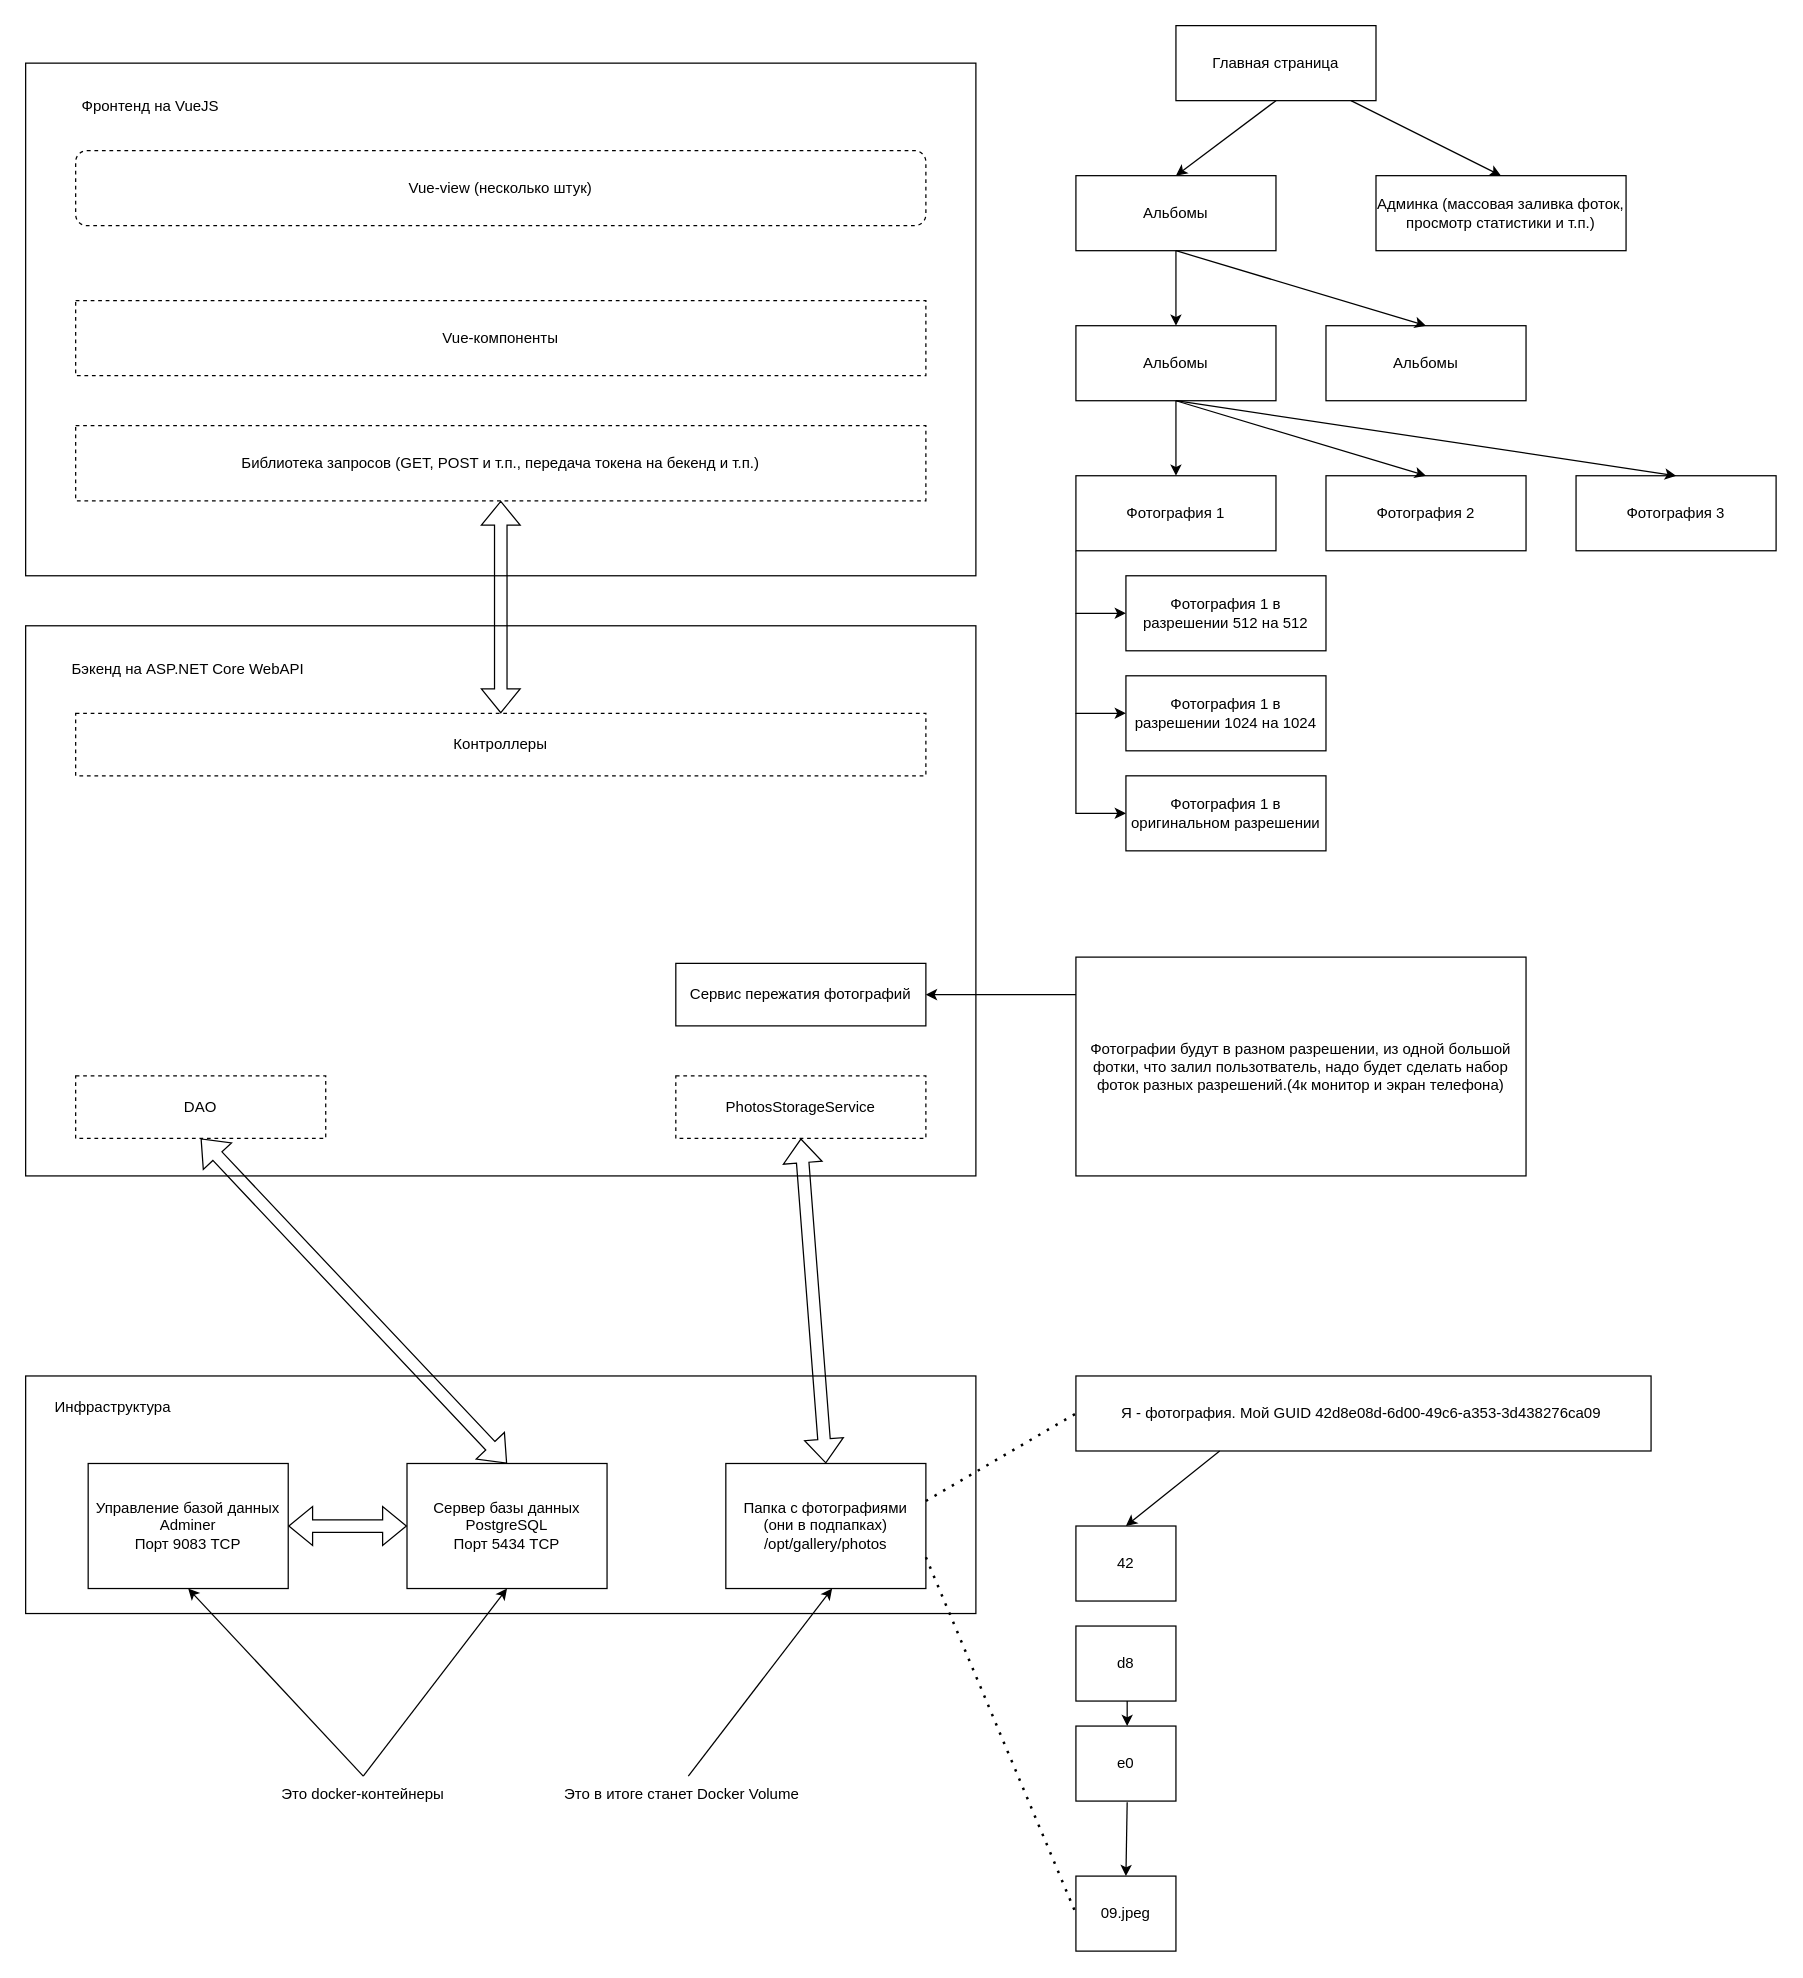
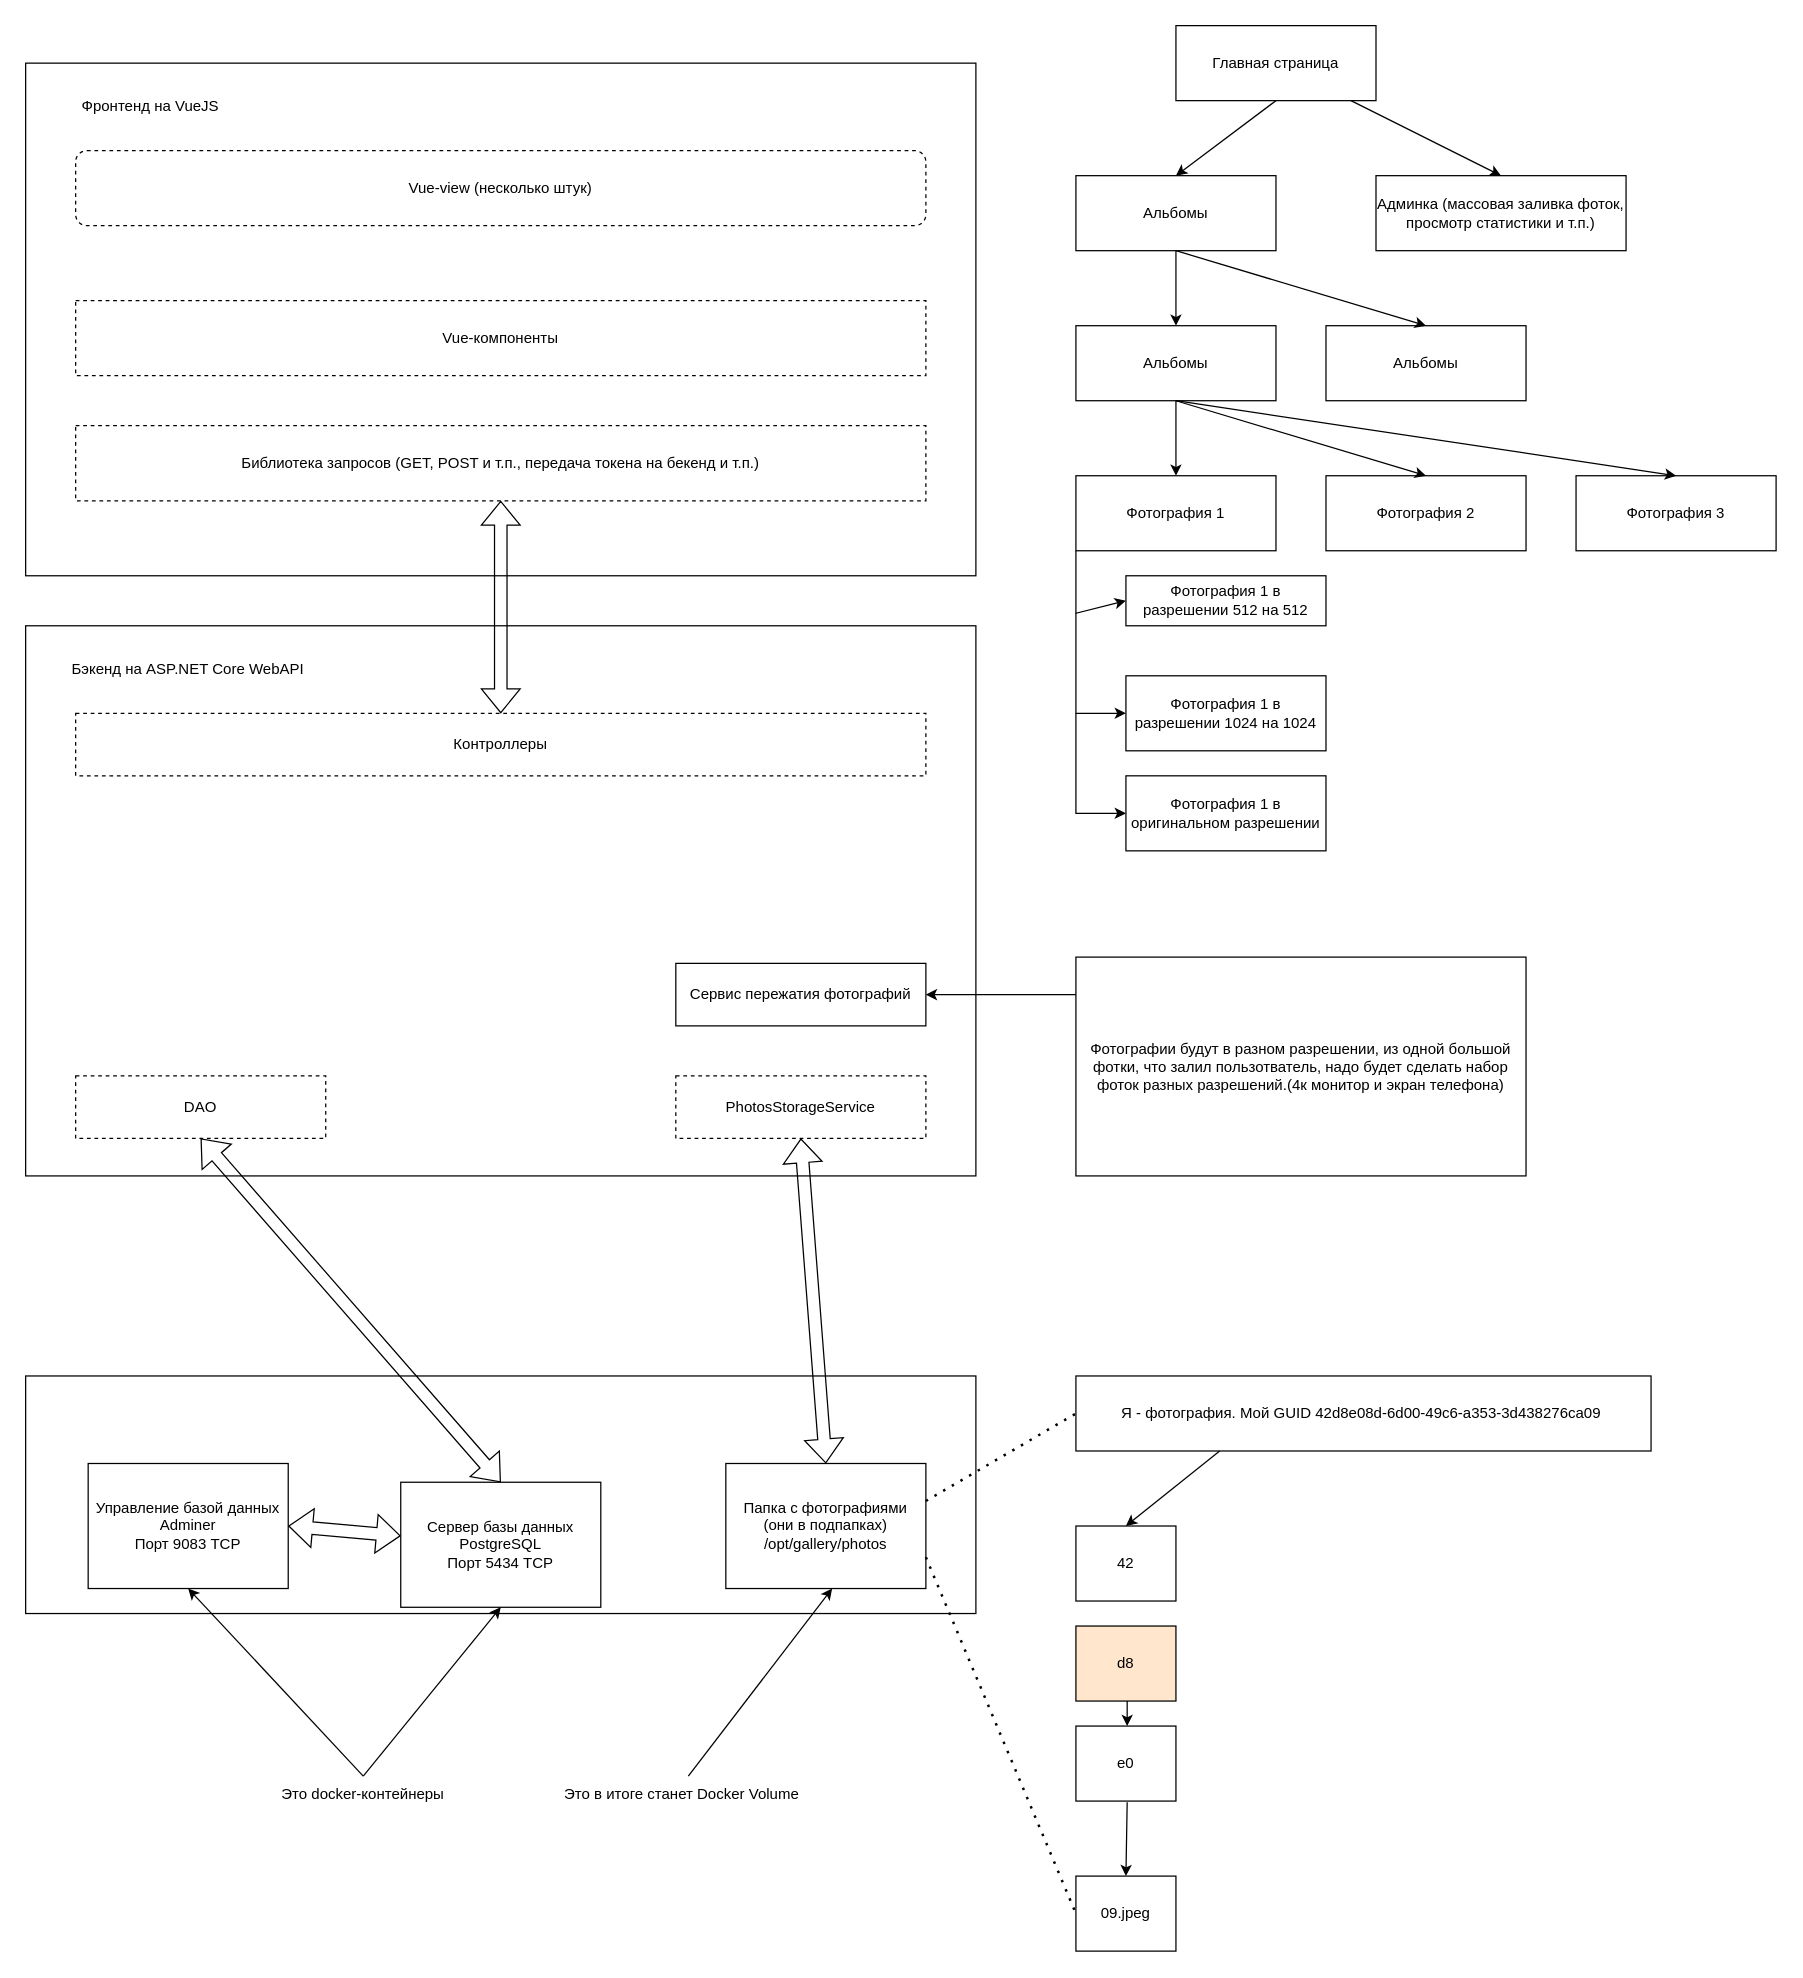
(1226, 613) -> (1226, 601)
(113, 1407) -> none
(507, 1526) -> (501, 1544)
(1126, 1663) -> (1126, 1663)
